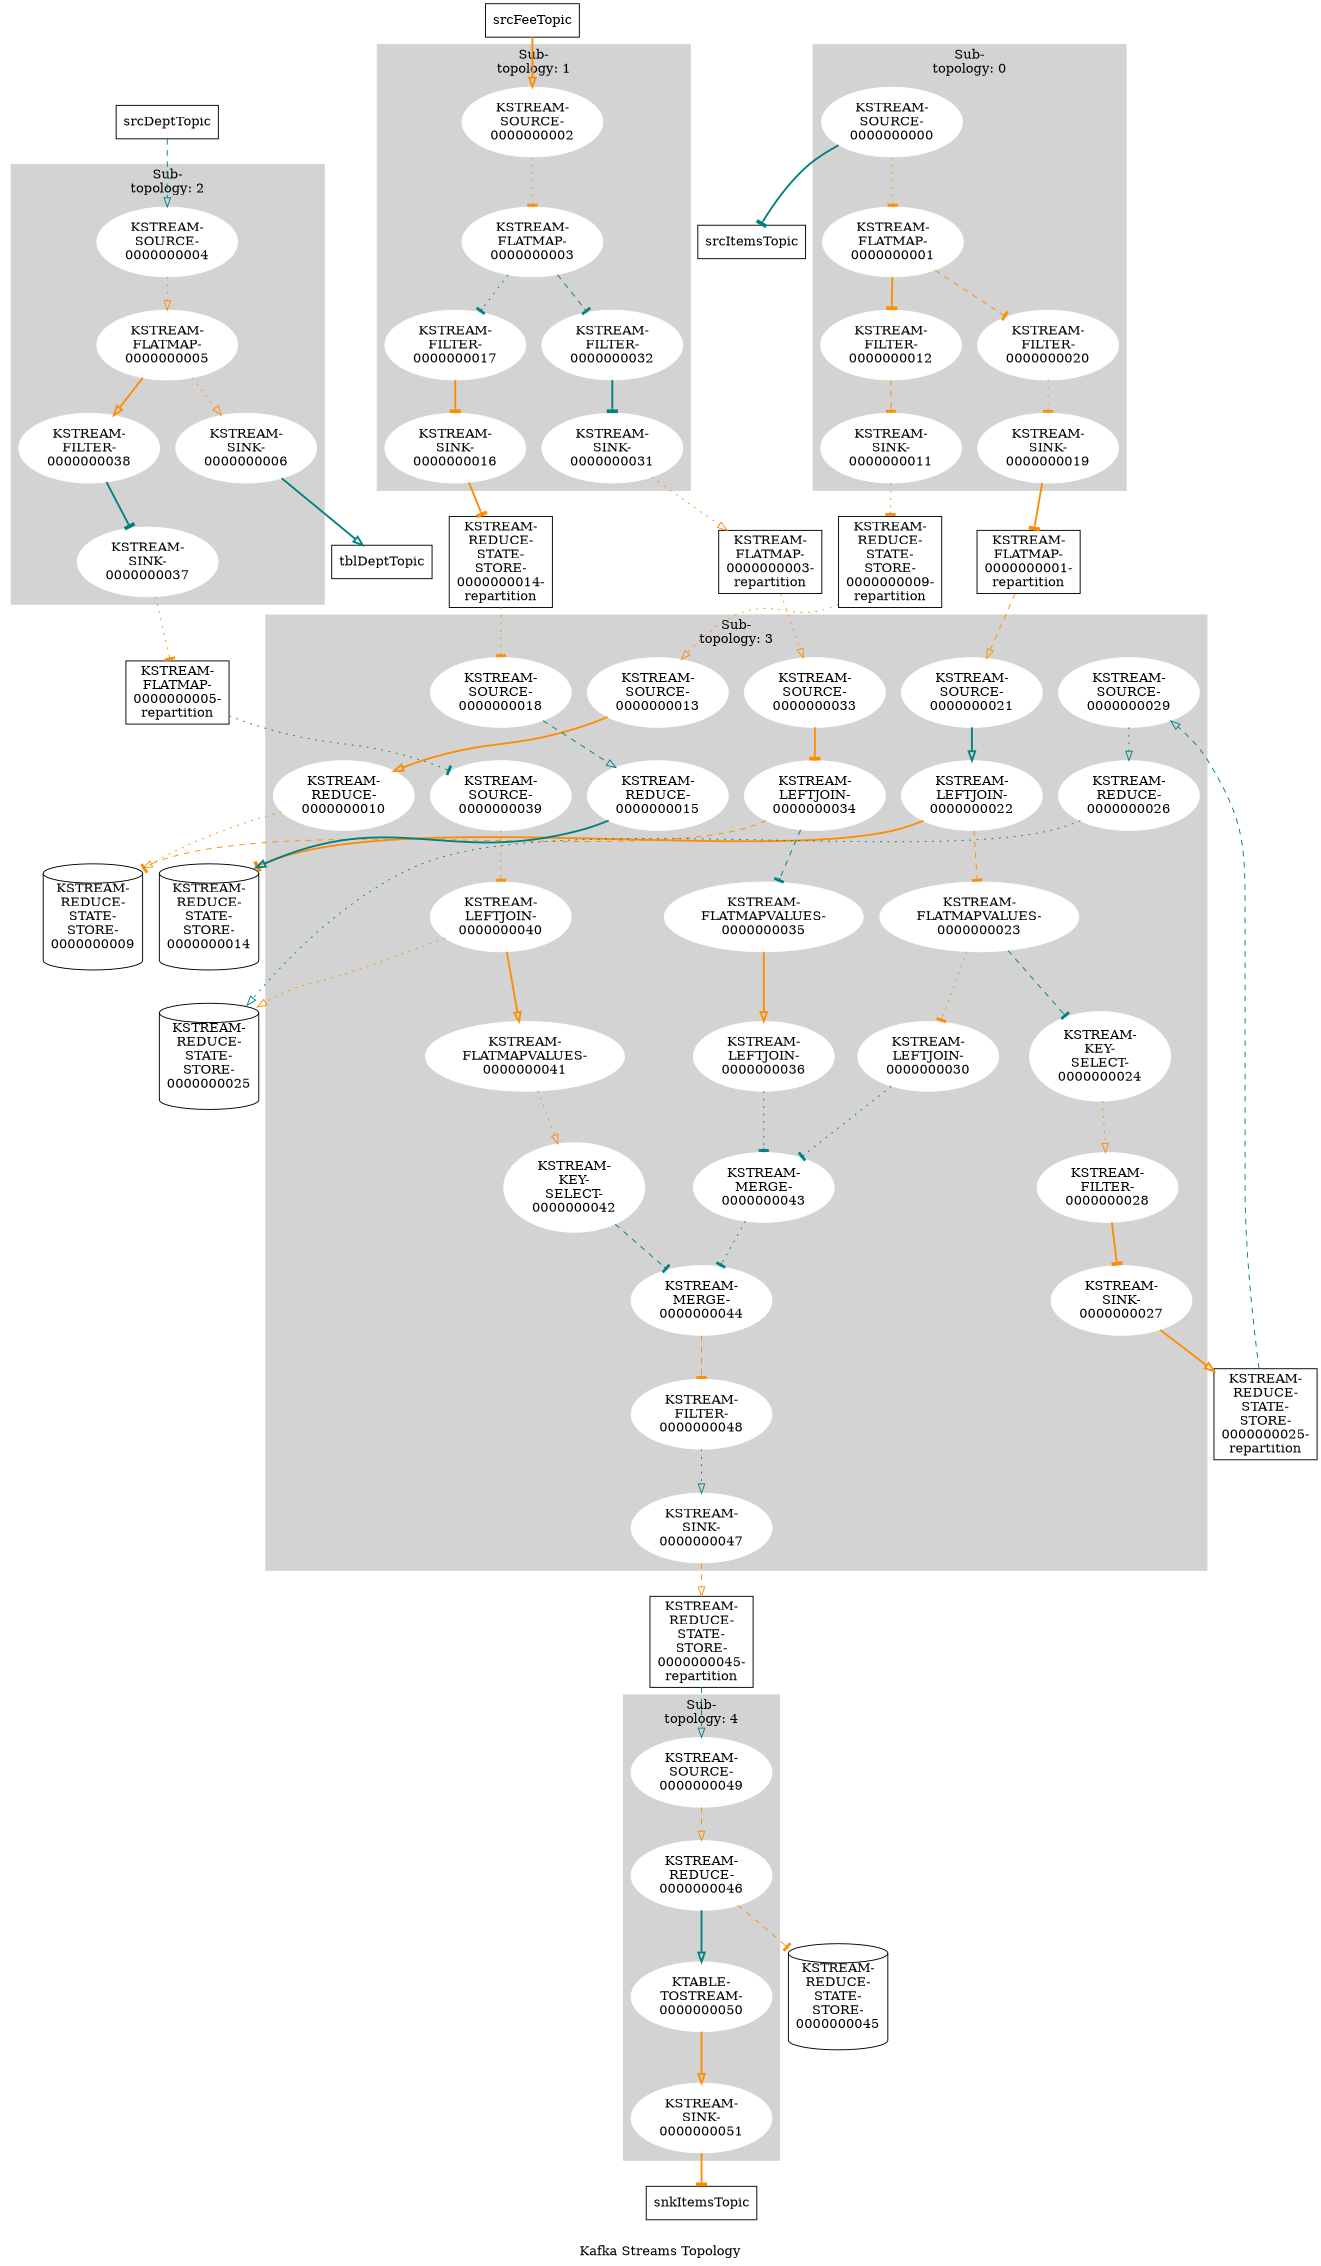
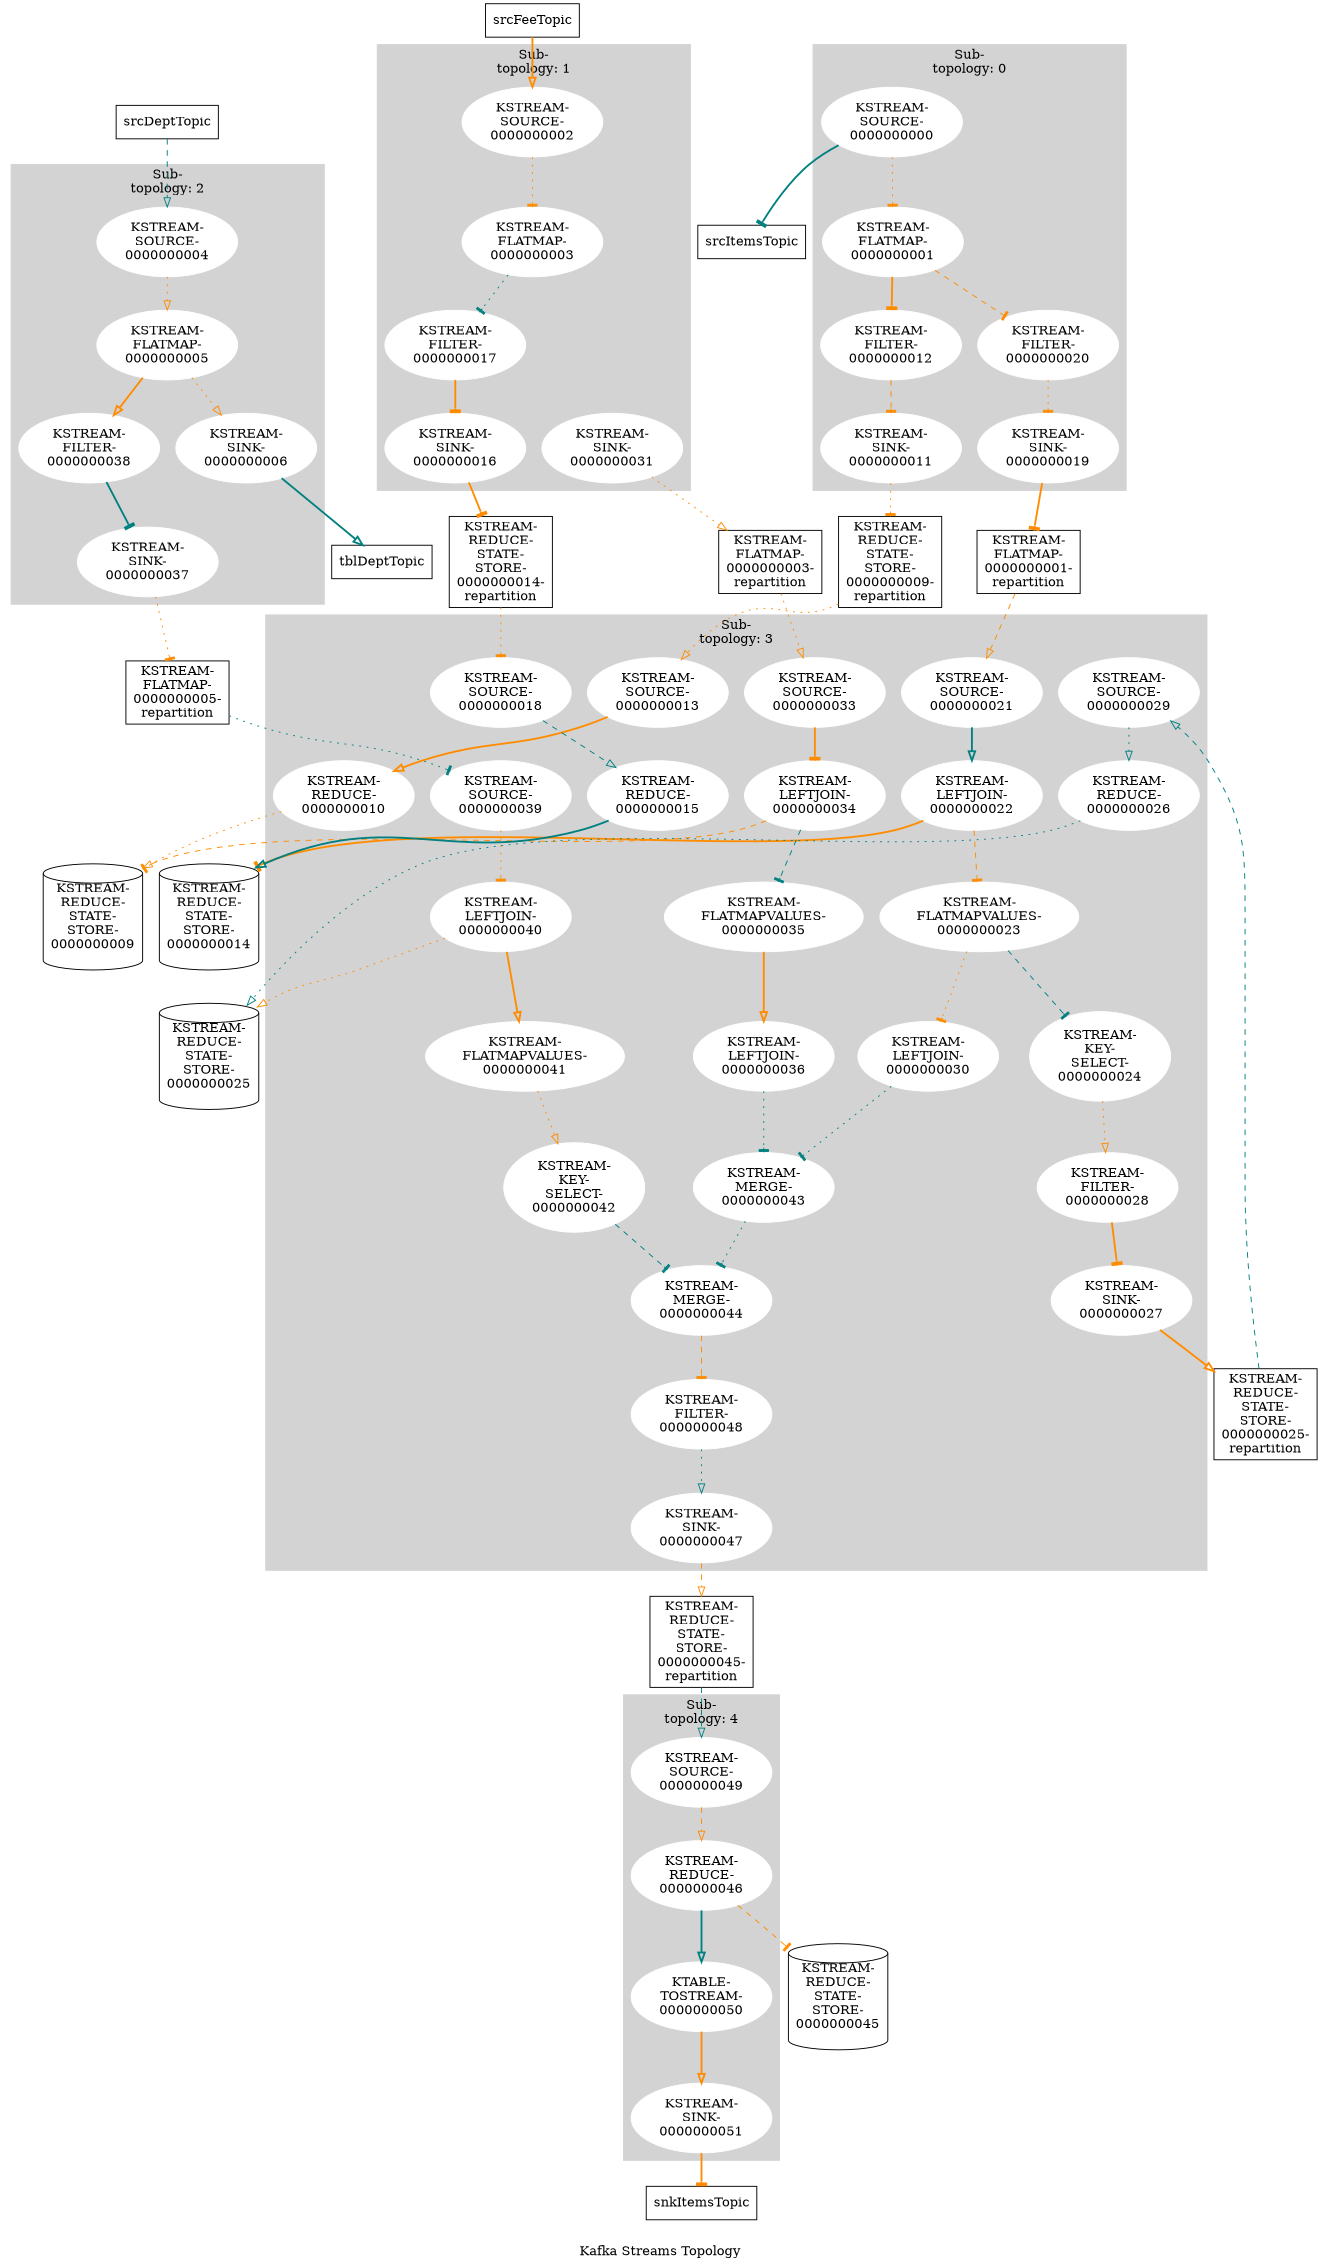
(612, 345) -> none
